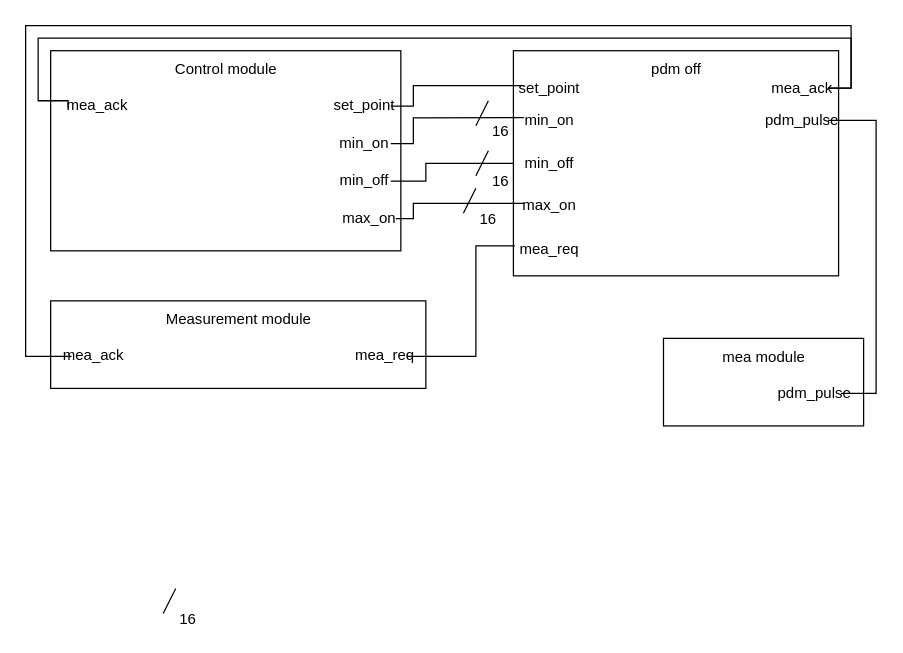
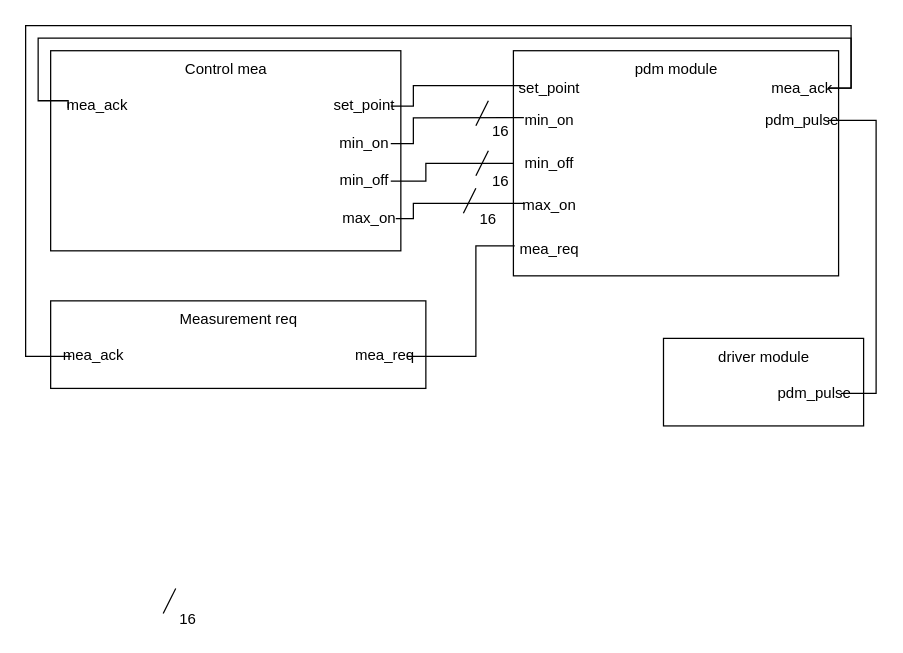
(226, 69) -> (226, 69)
(676, 69) -> (676, 69)
(239, 319) -> (239, 319)
(764, 357) -> (764, 357)
